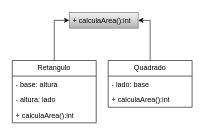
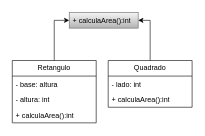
(132, 84) -> (129, 84)
(39, 100) -> (37, 100)
